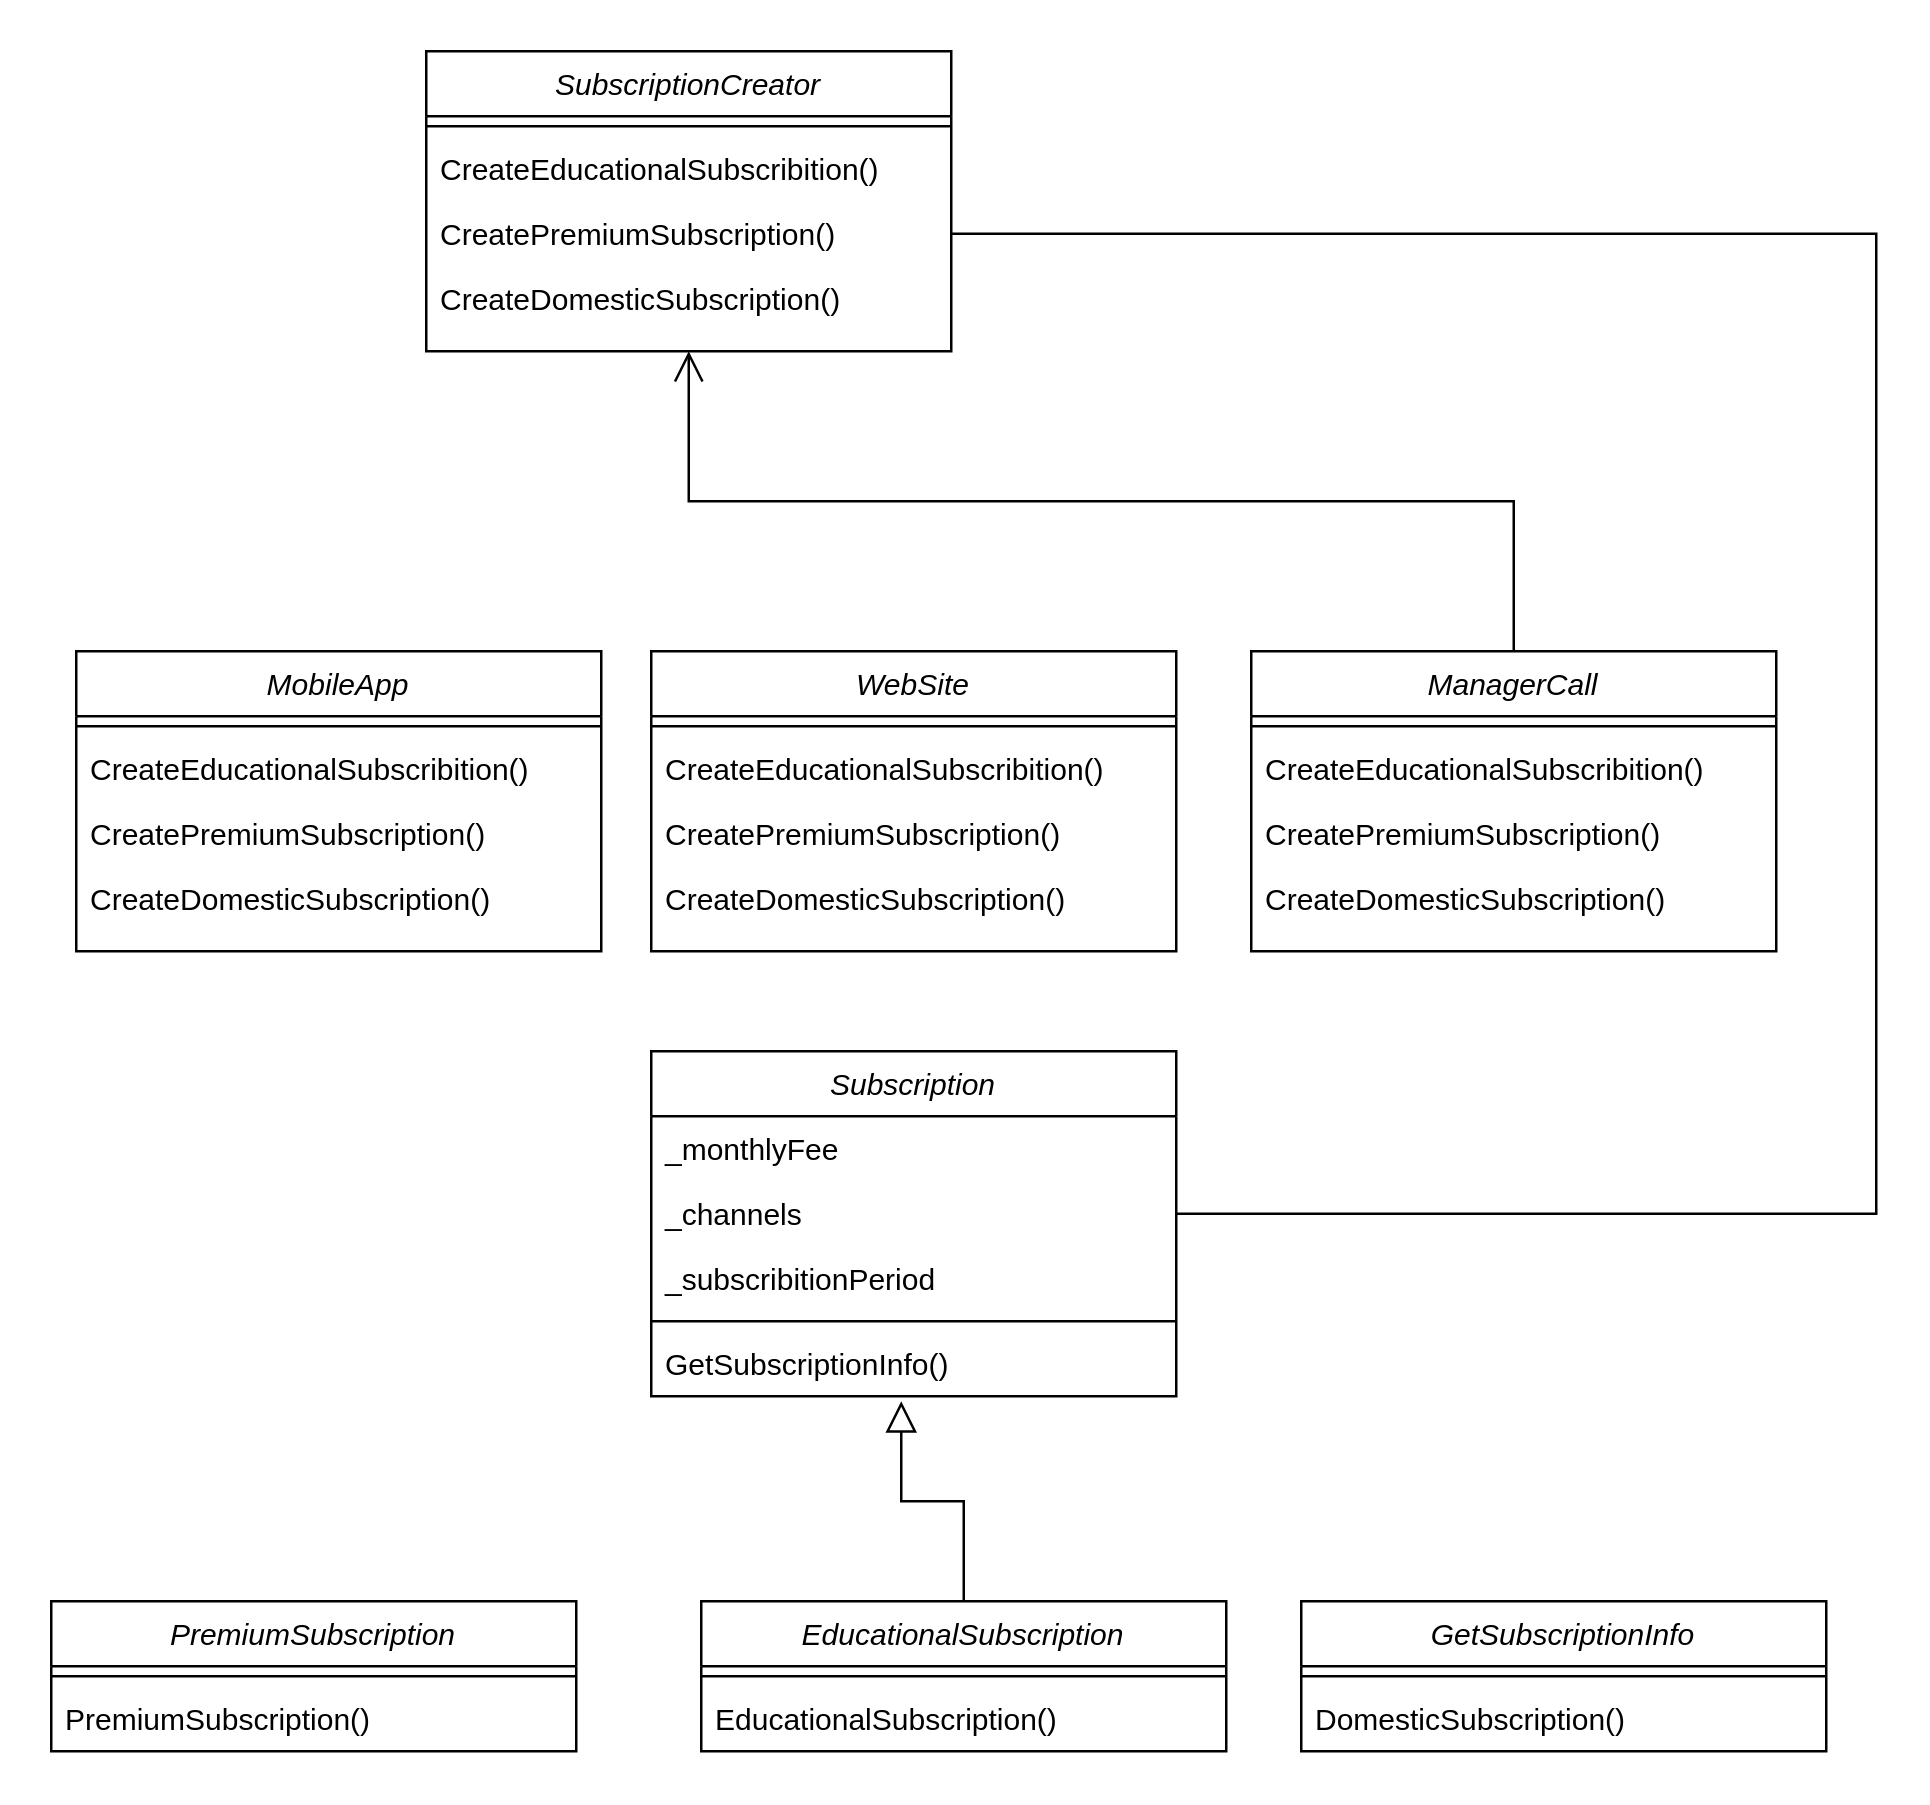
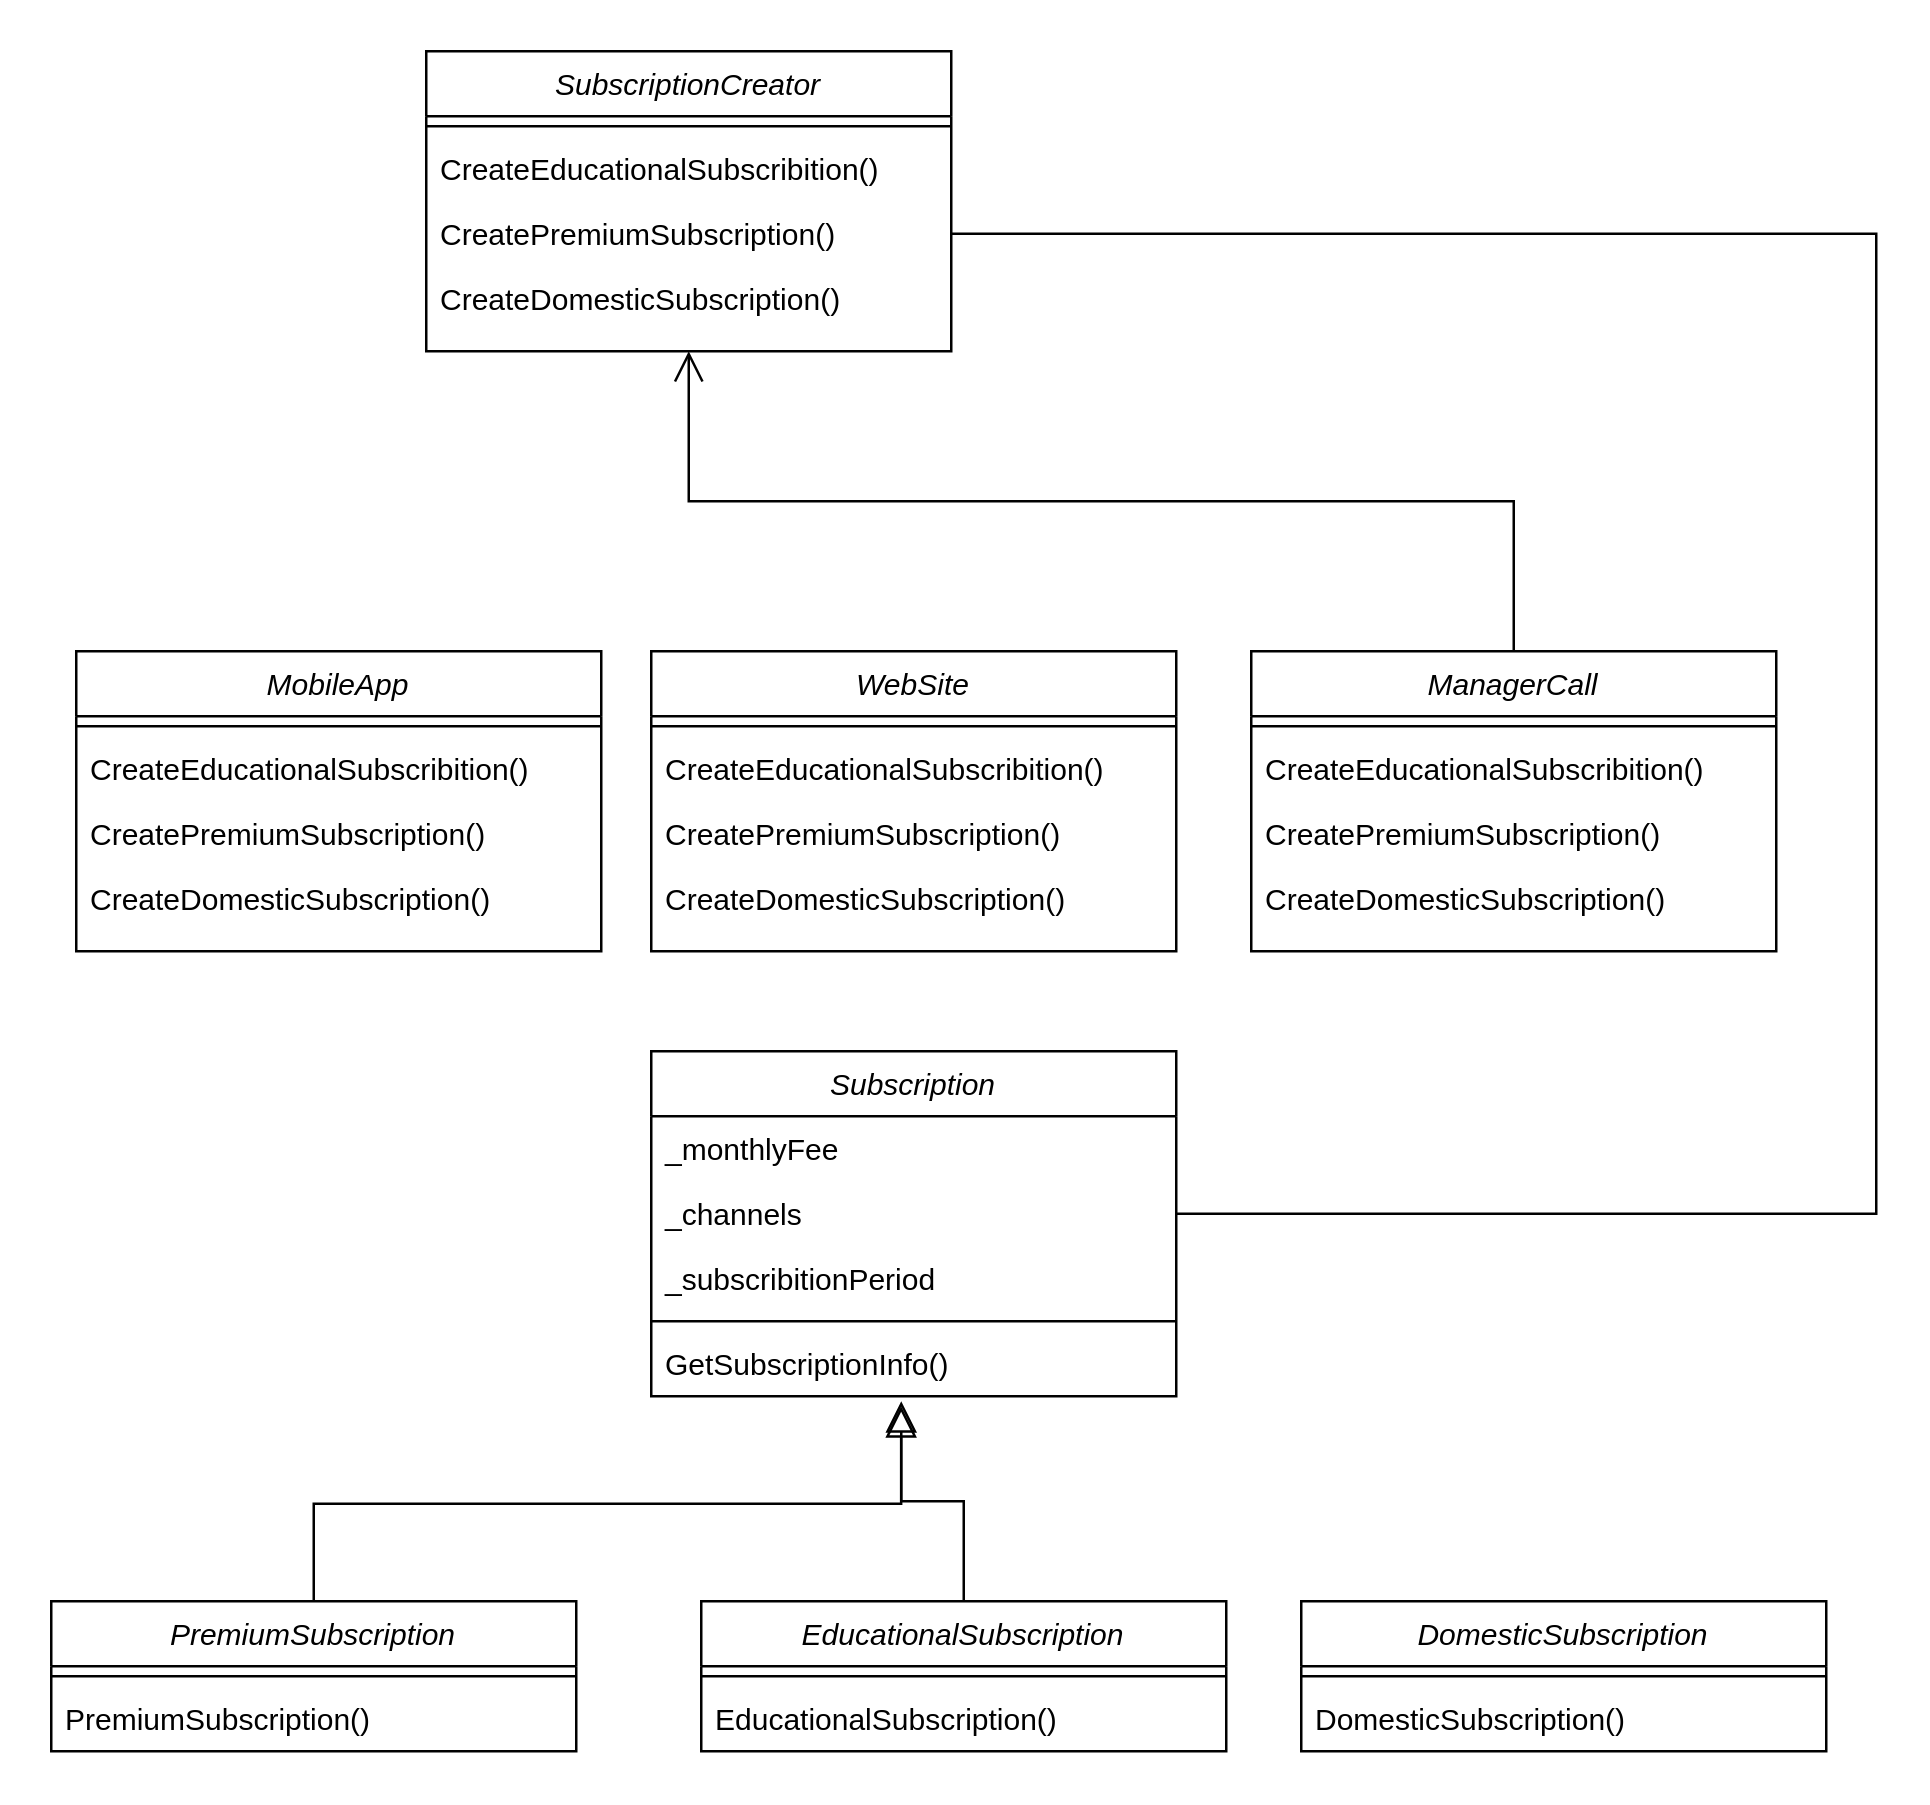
none -> (558, 1504)
(1563, 1635) -> (1563, 1635)
